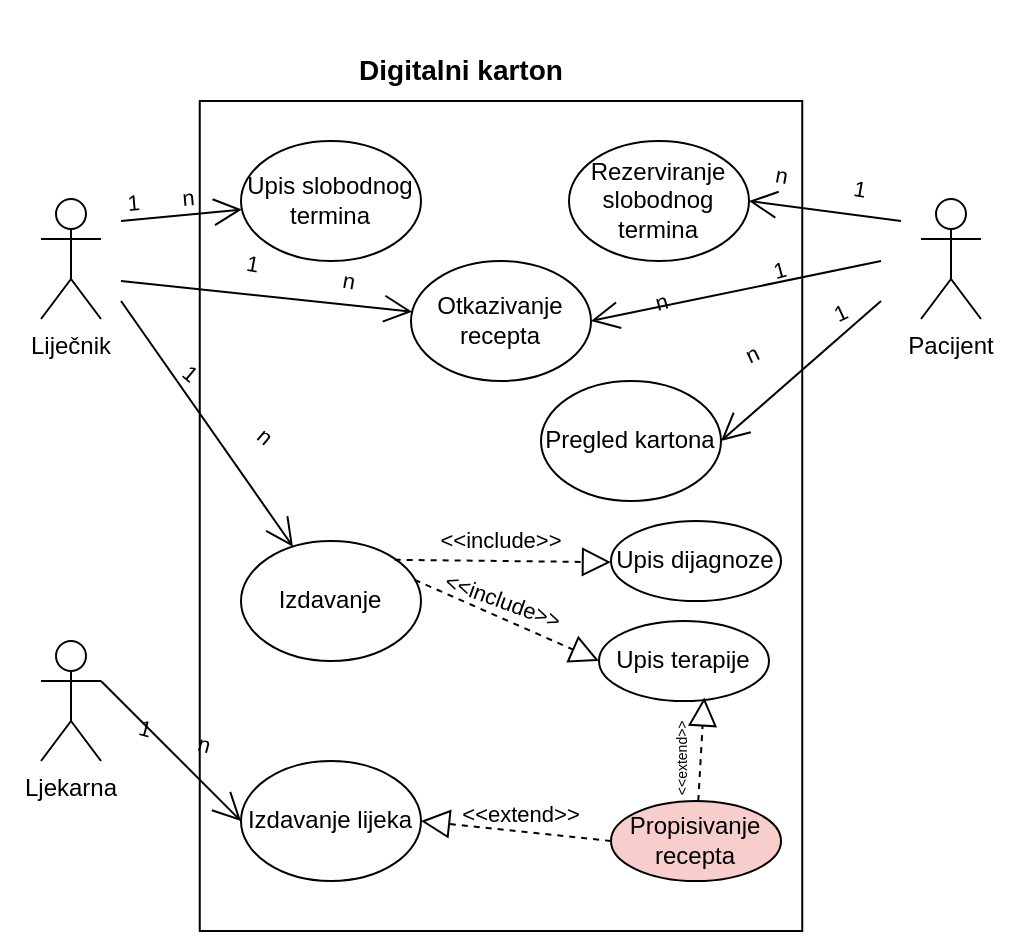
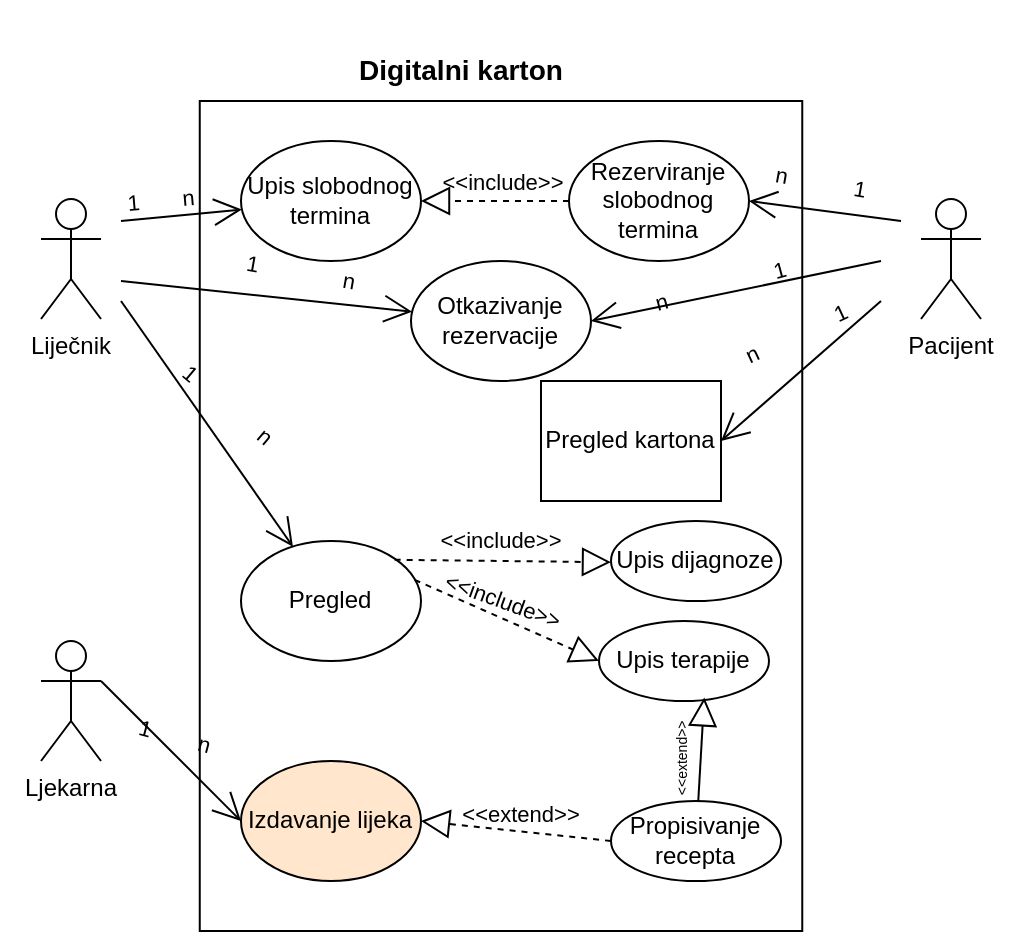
none -> (510, 201)
(501, 321) -> (501, 321)
(631, 441) -> (631, 441)
(331, 601) -> (331, 601)
(700, 763) -> (700, 763)
(331, 821) -> (331, 821)
(696, 841) -> (696, 841)
